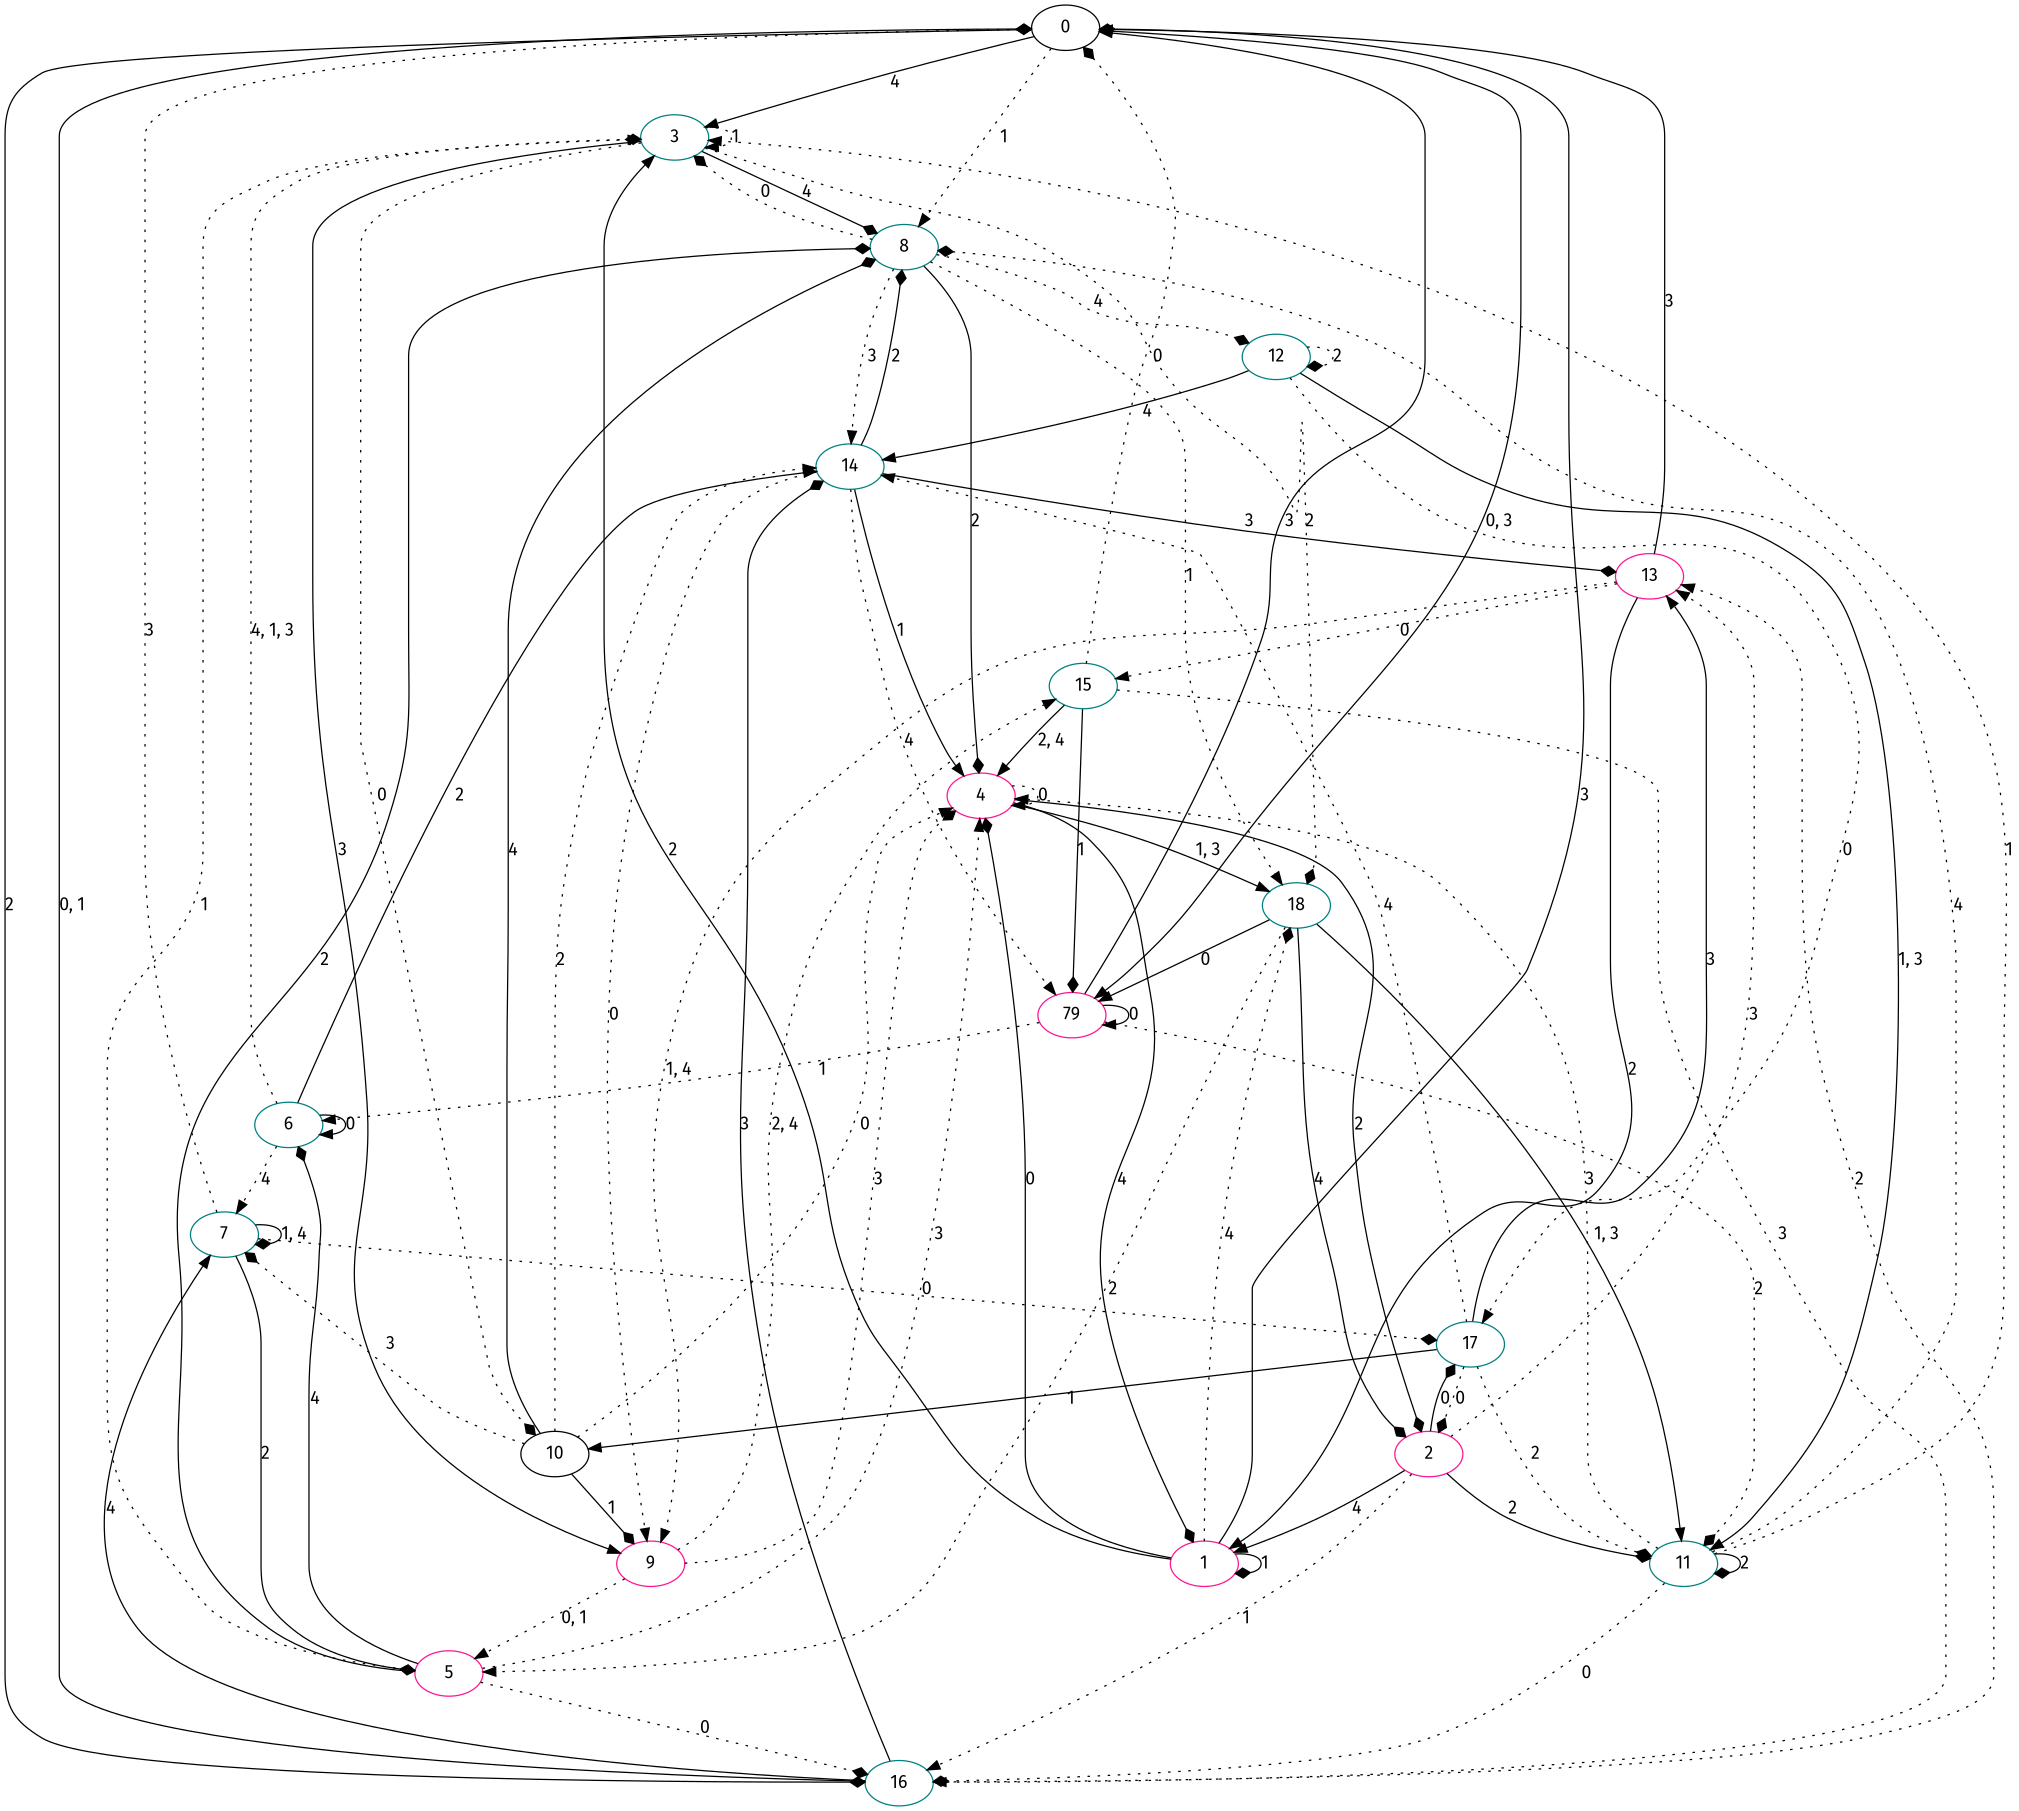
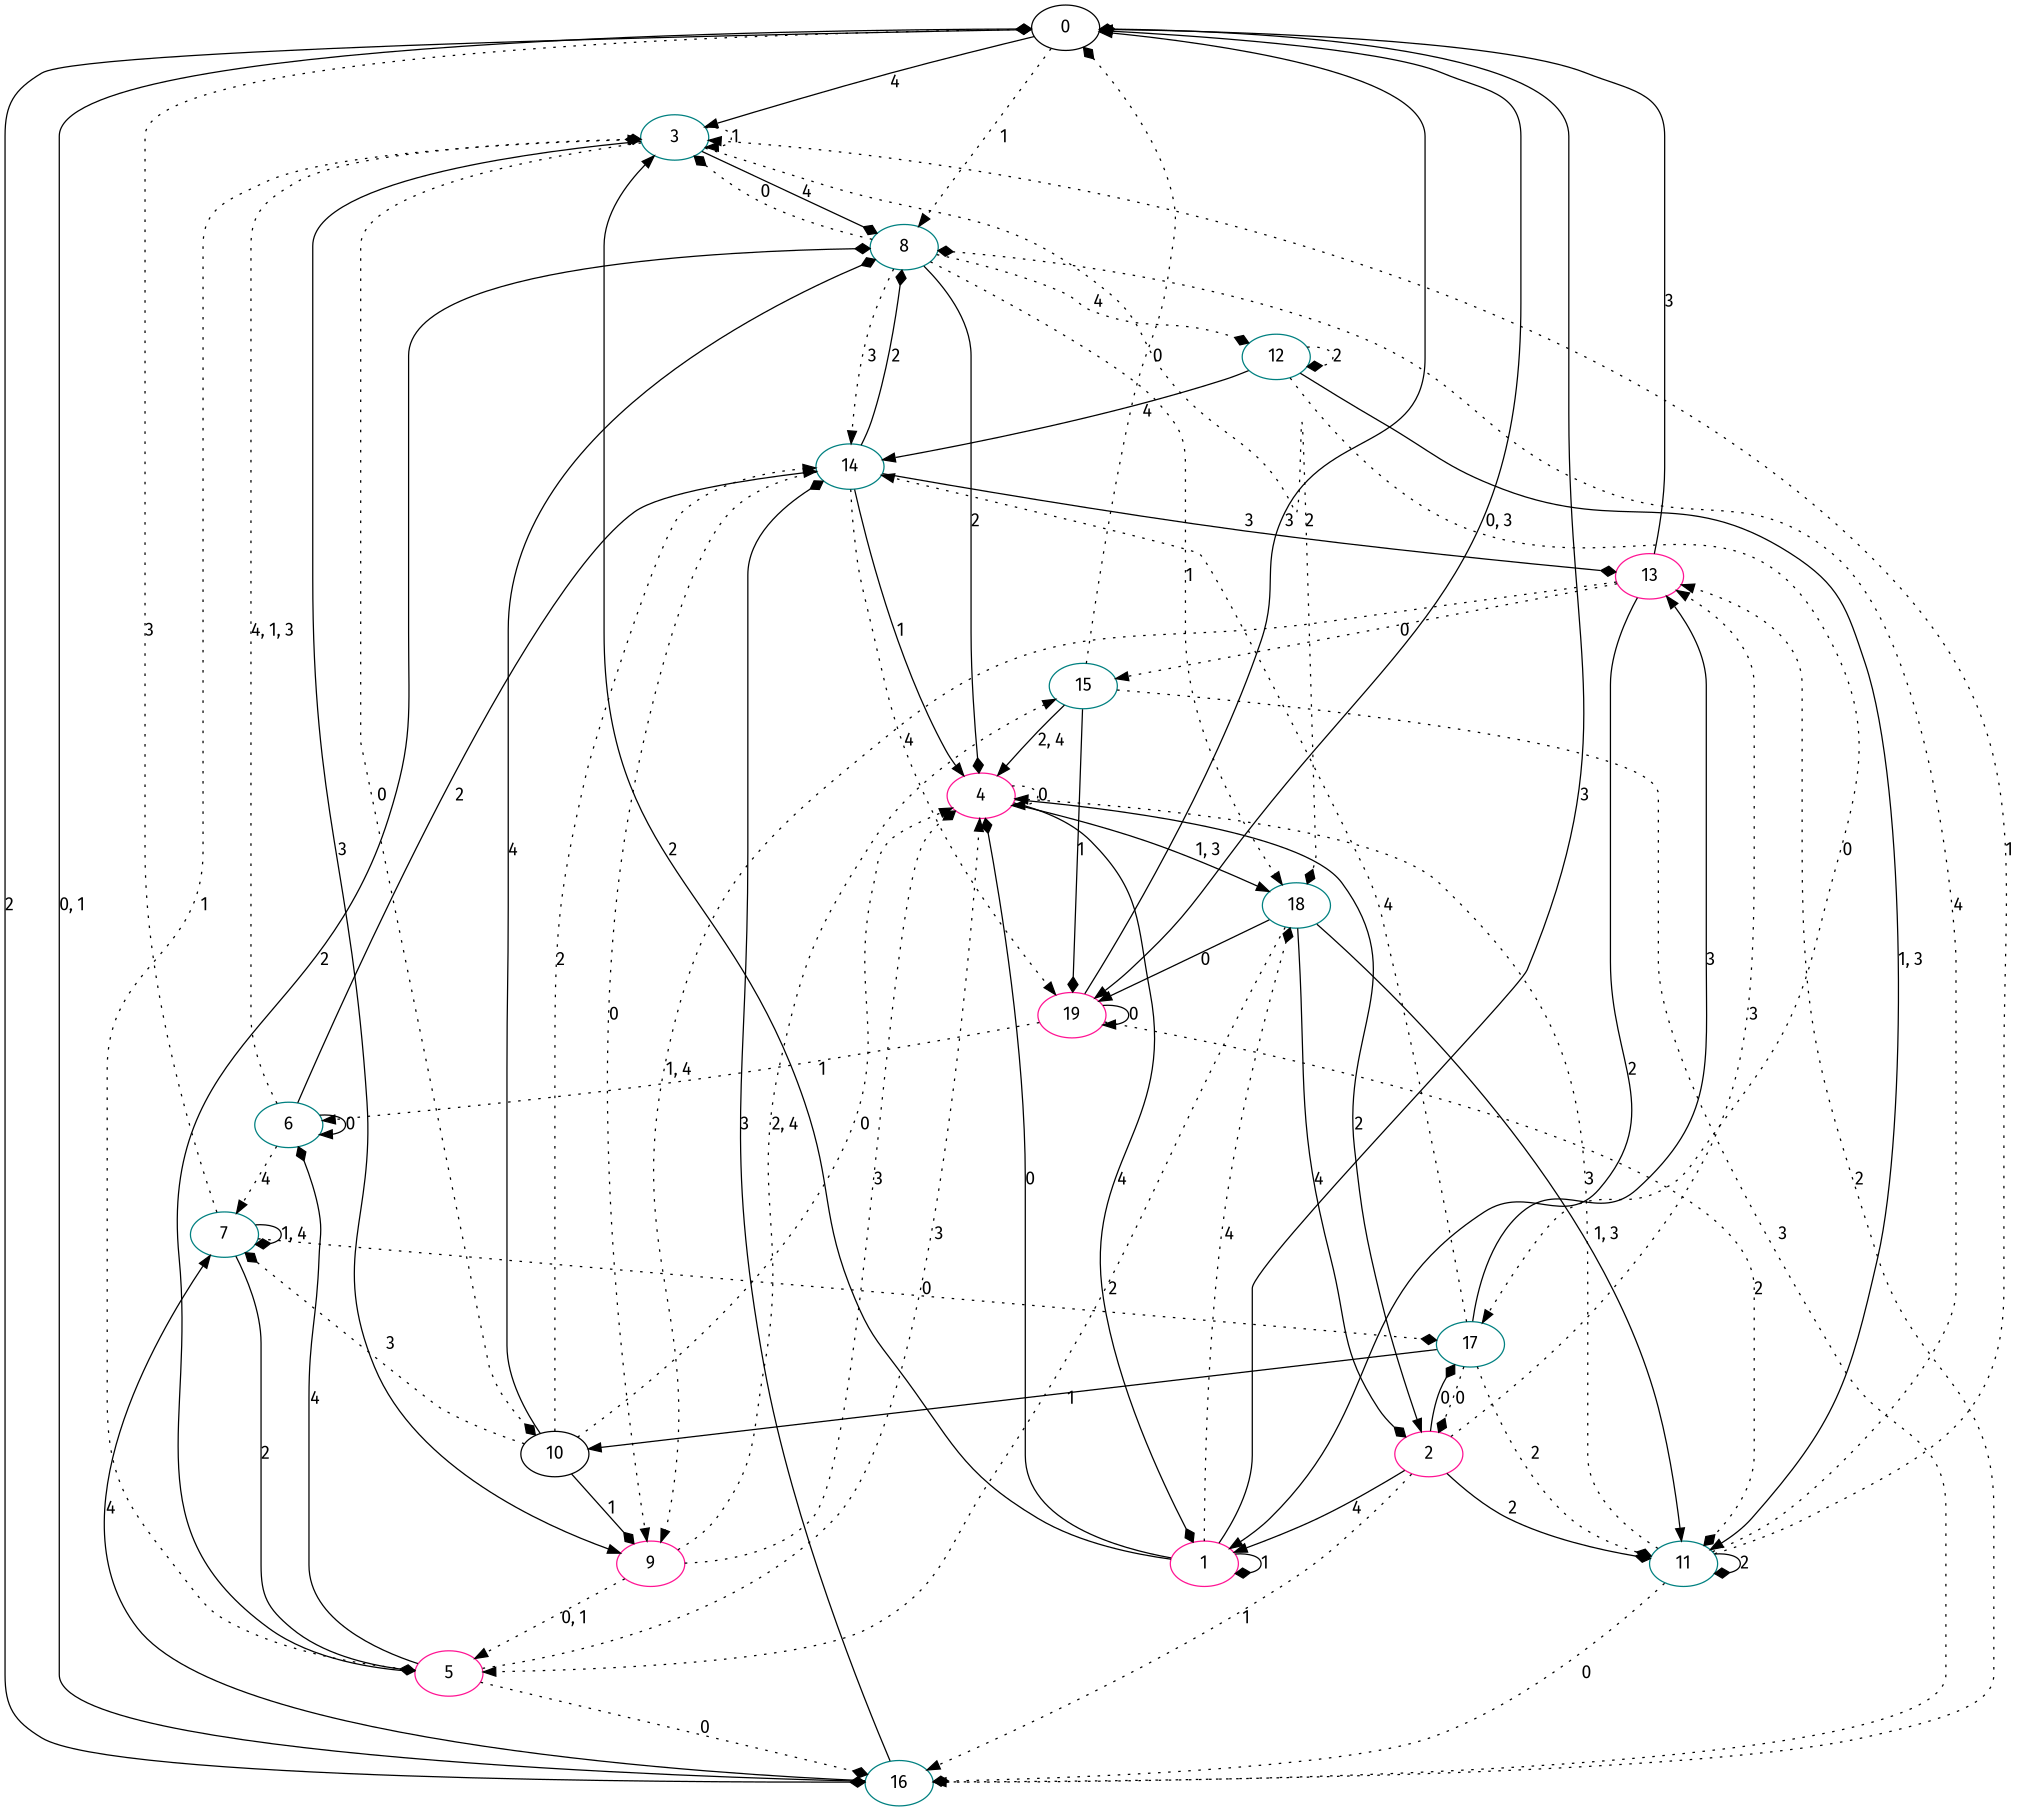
(1372, 958) -> (1372, 959)
(1072, 1015) -> (1072, 1015)
